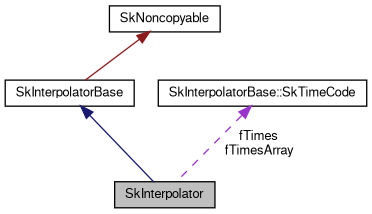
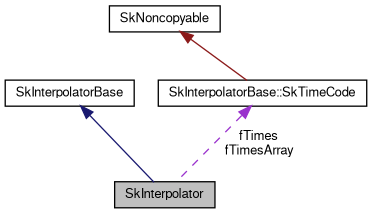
(112, 60) -> (219, 60)
